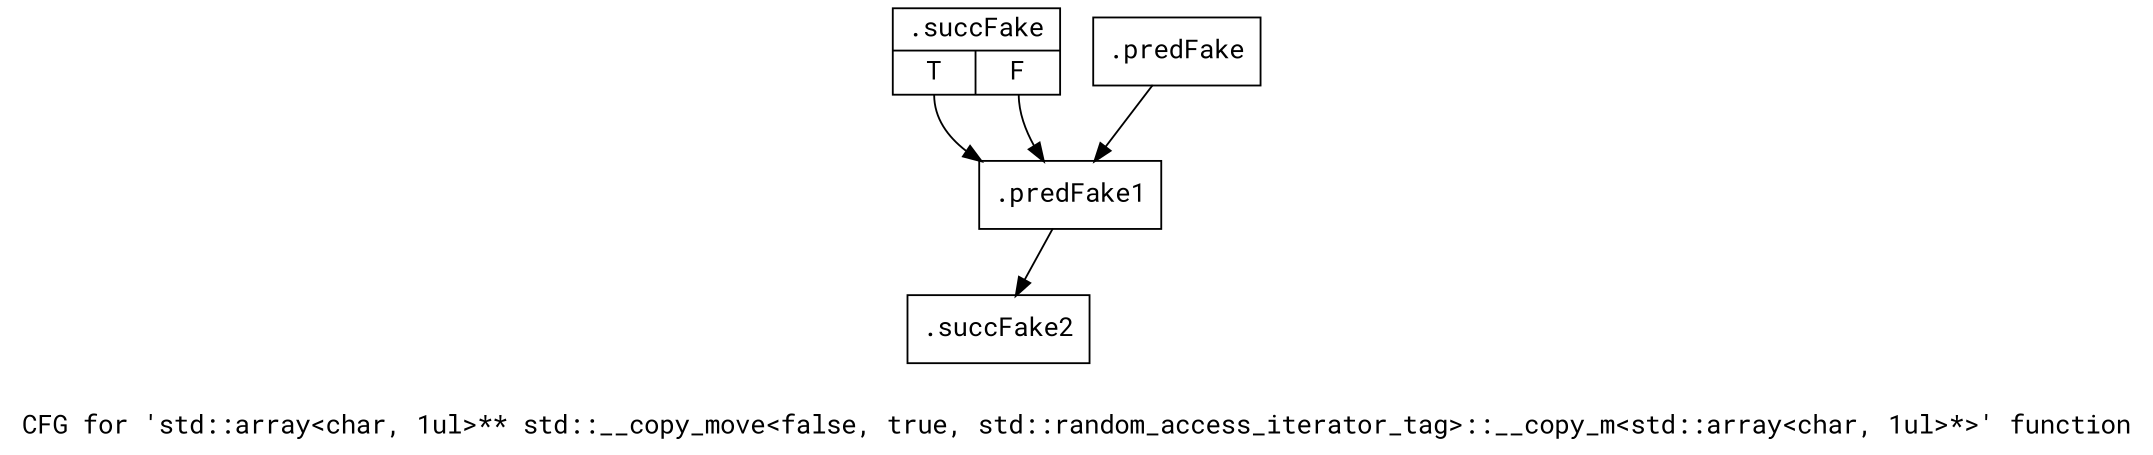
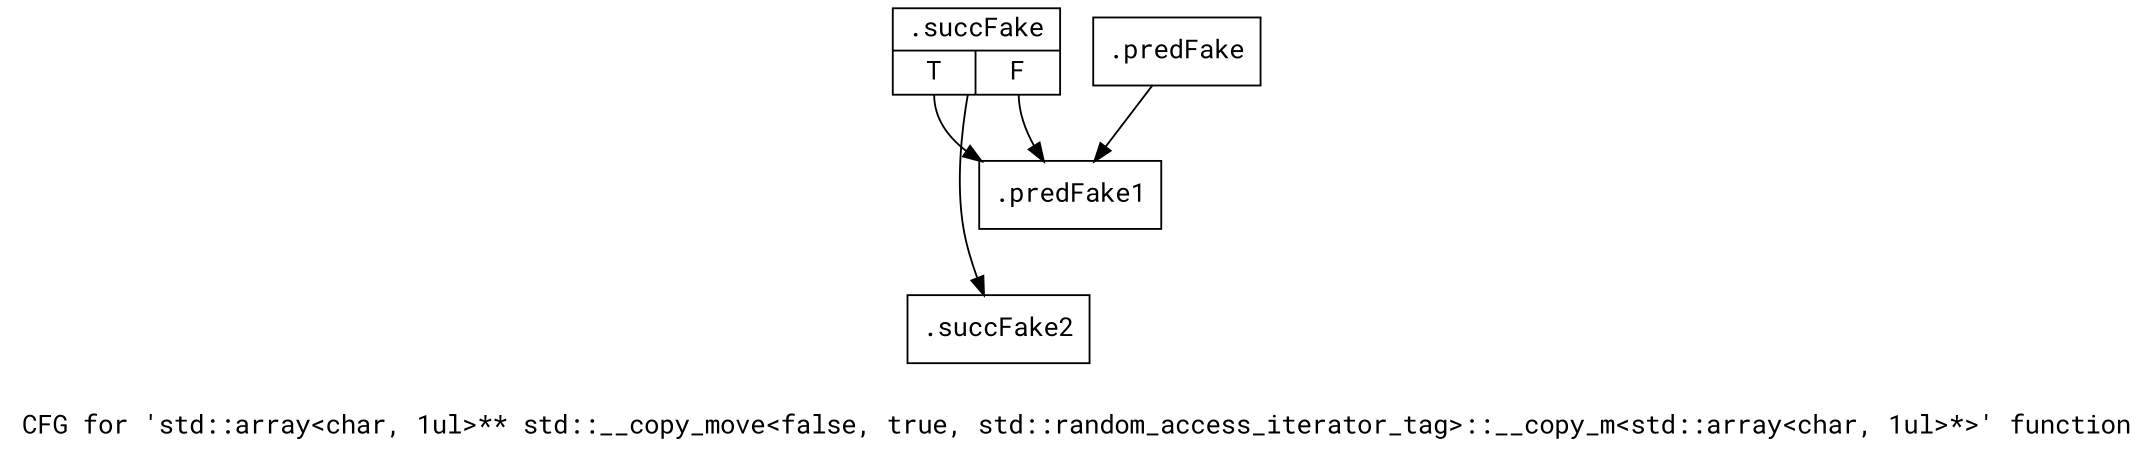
(1039, 254) -> (960, 187)
